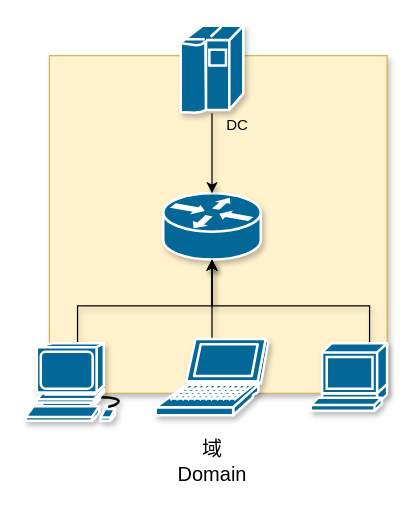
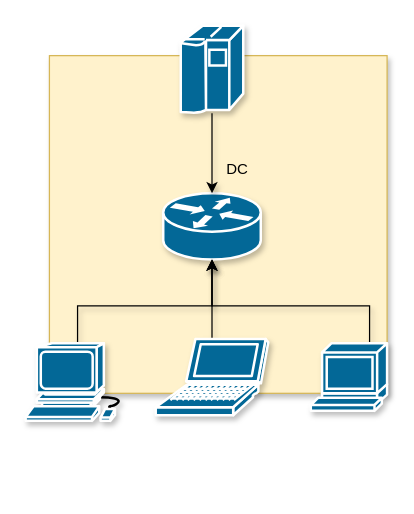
(237, 126) -> (237, 169)
(212, 462) -> none
